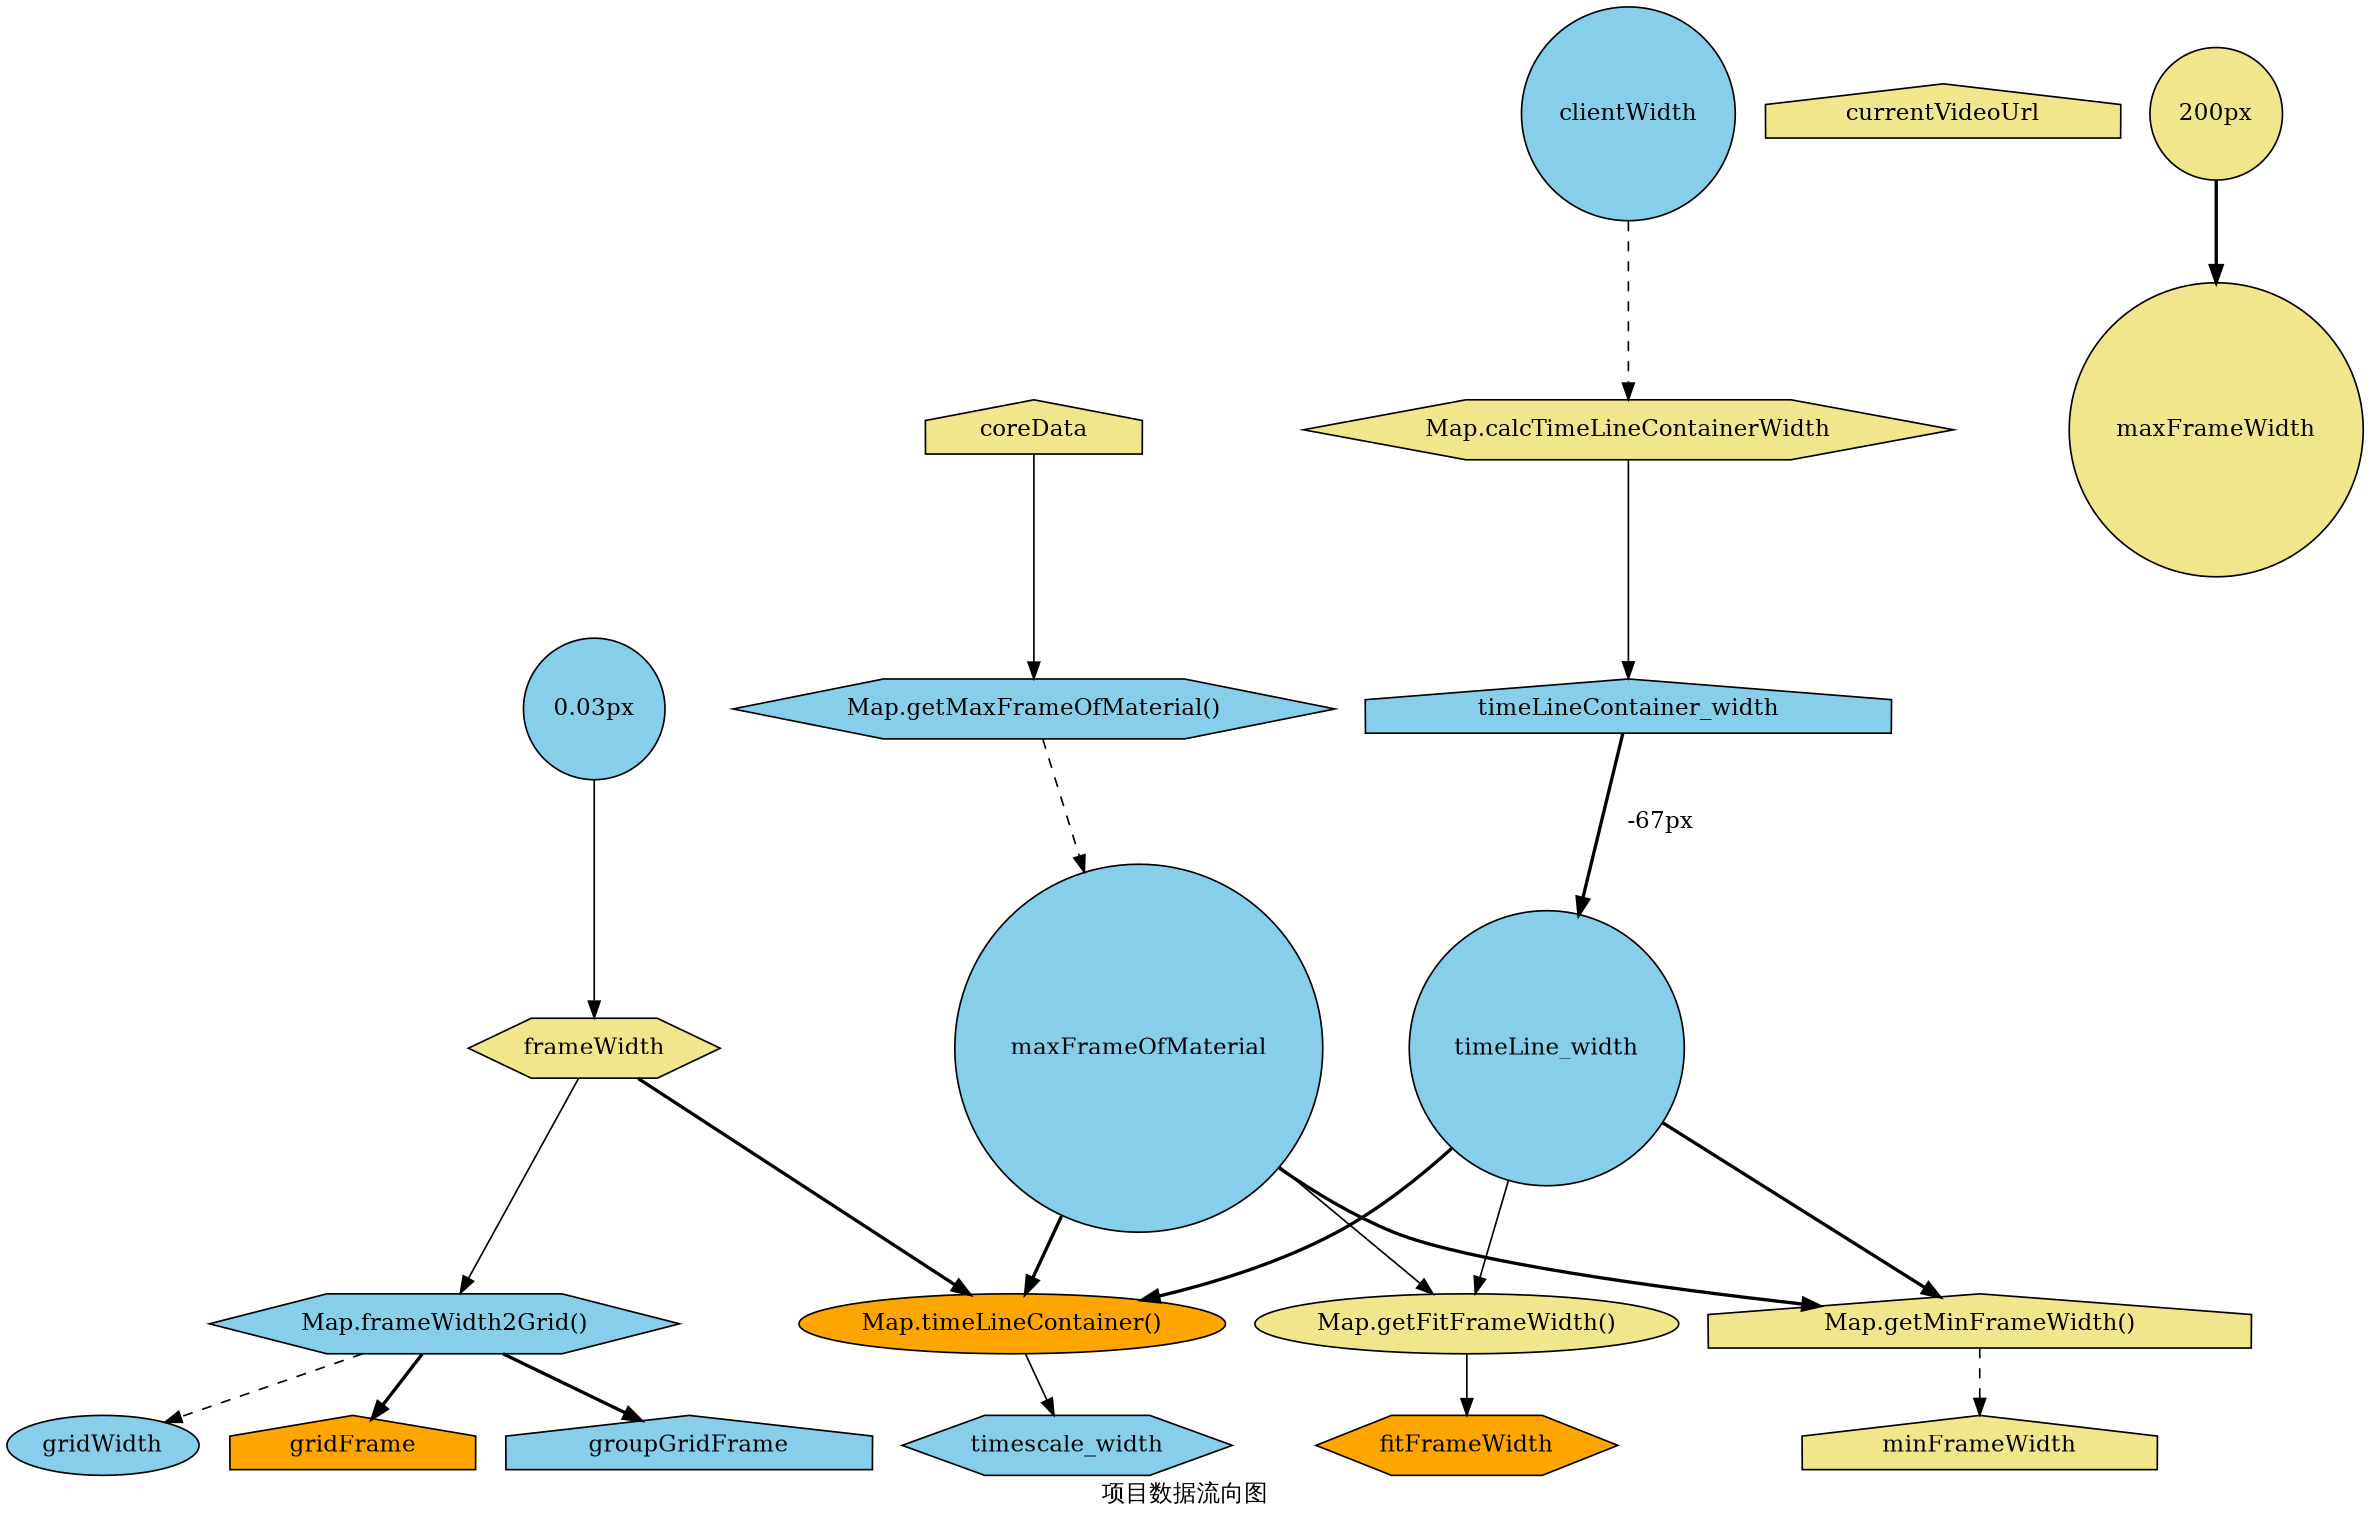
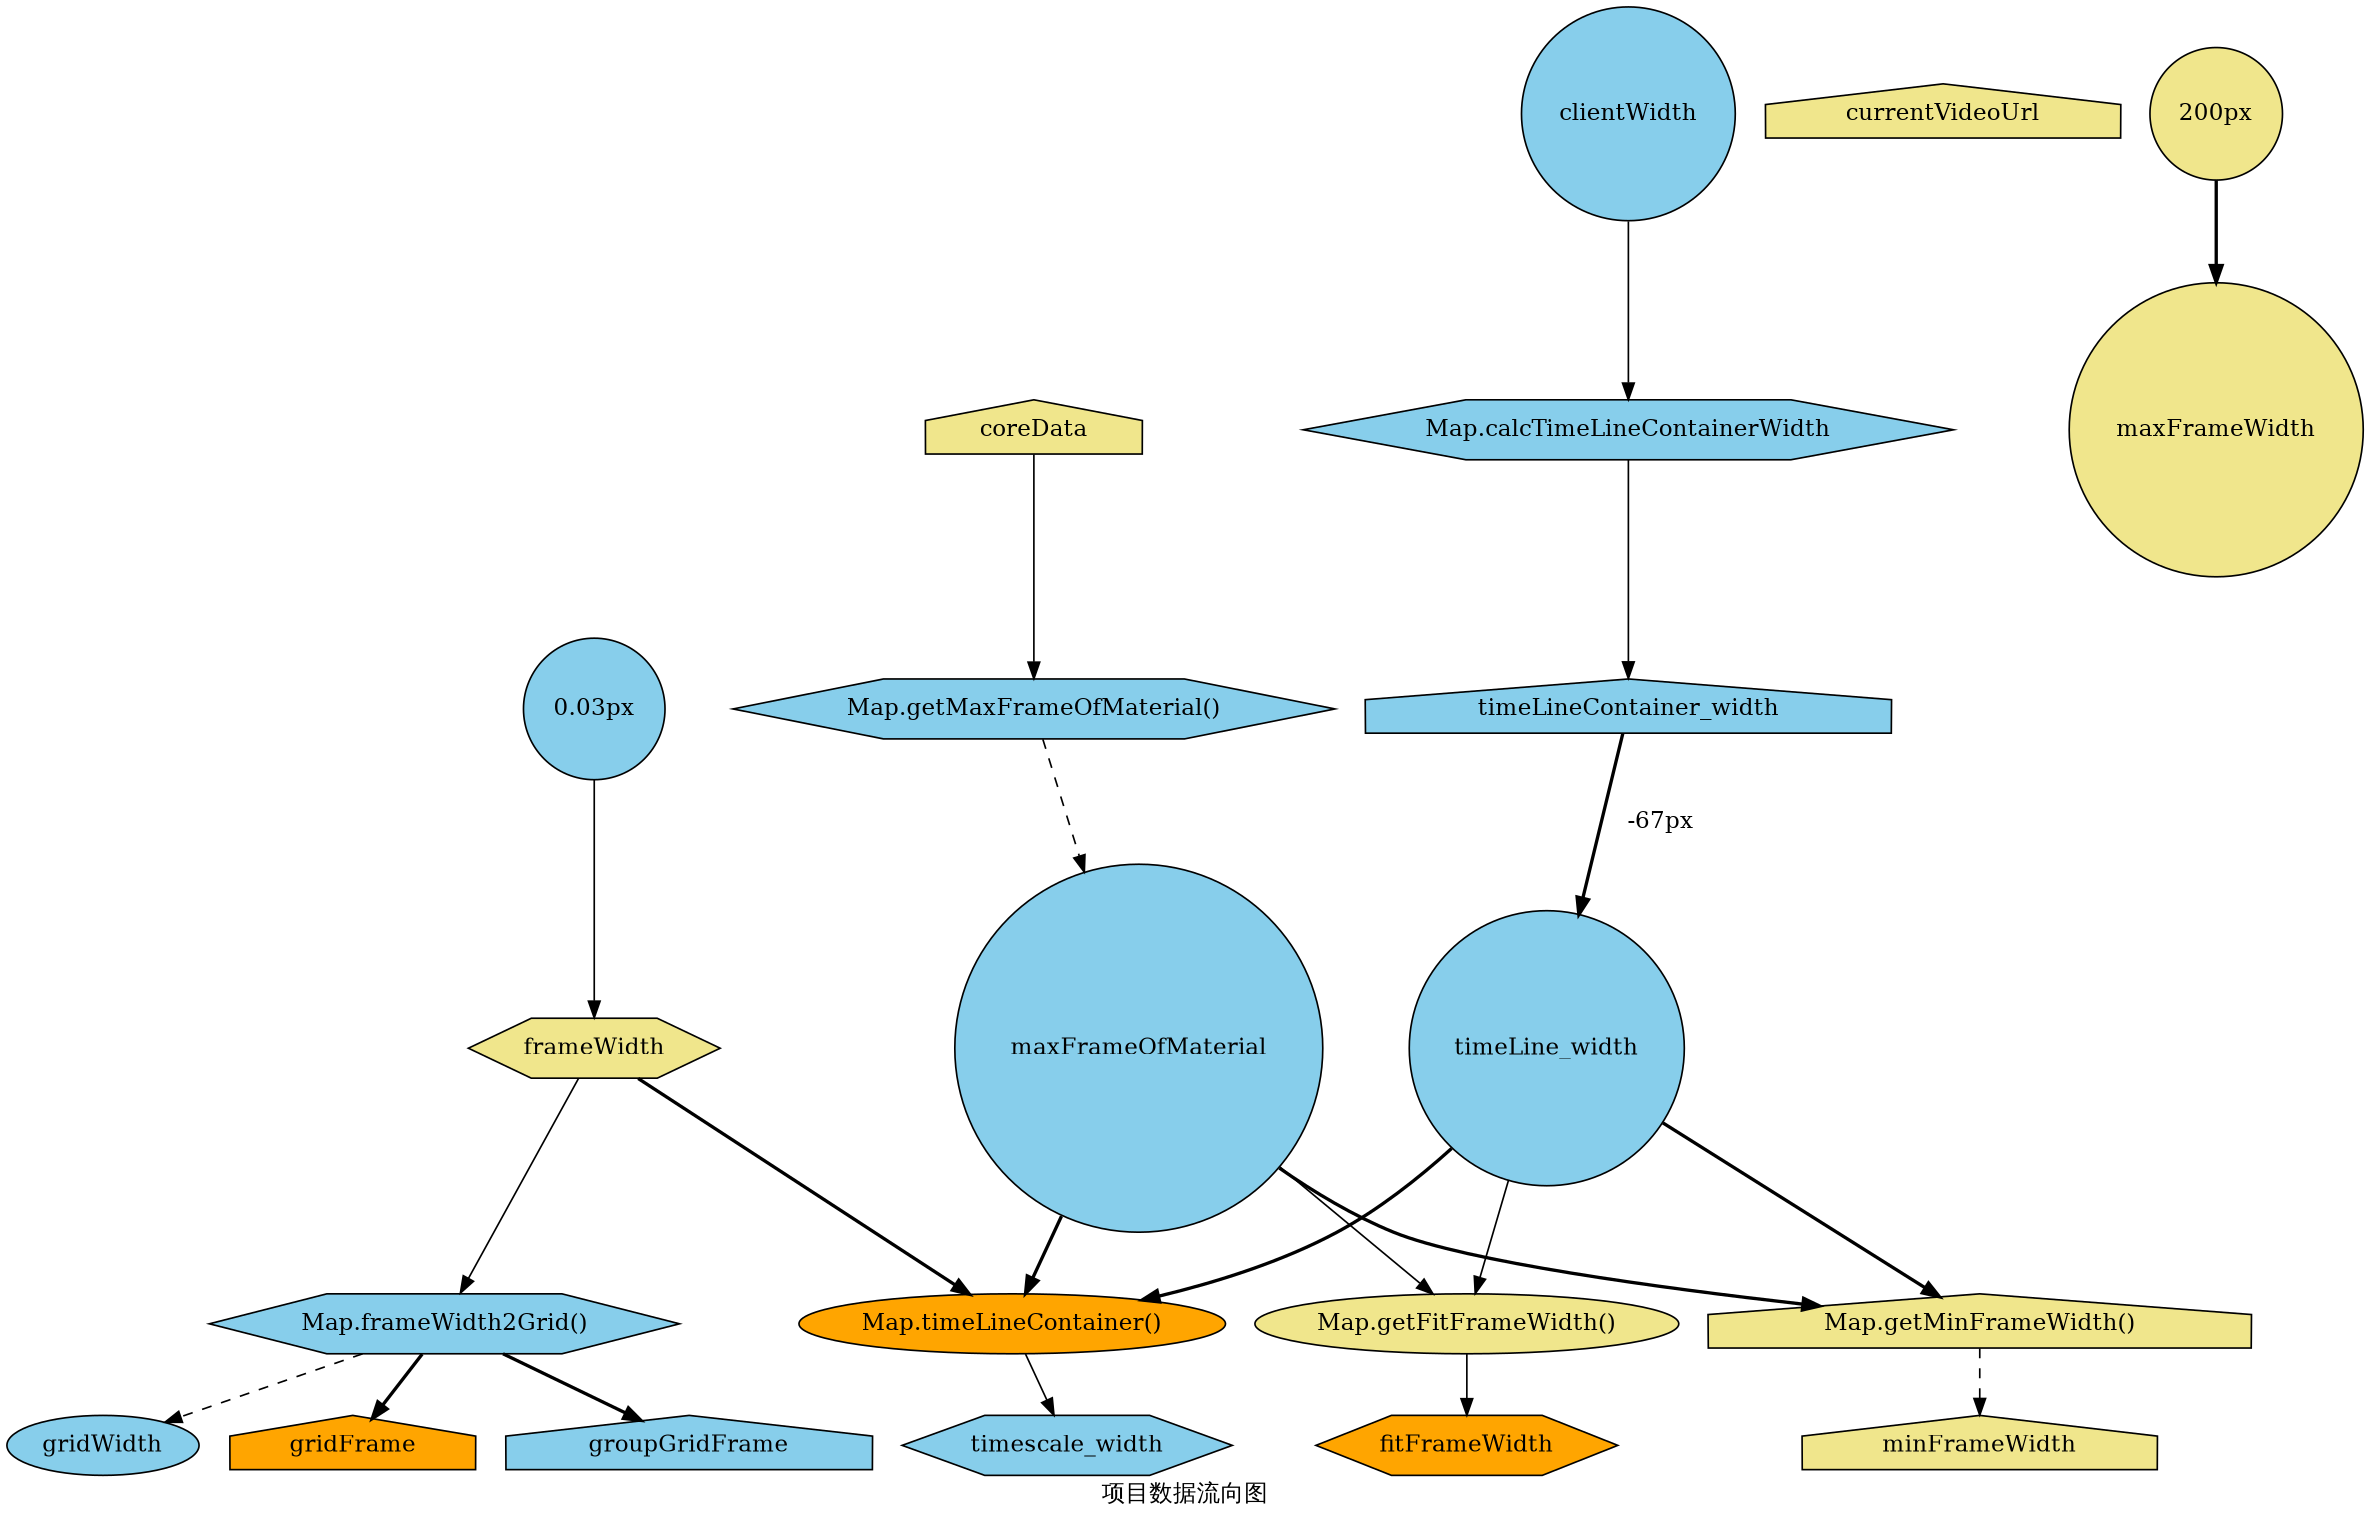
(1628, 302) -> (1628, 302)
(1628, 430) -> (1628, 430)
